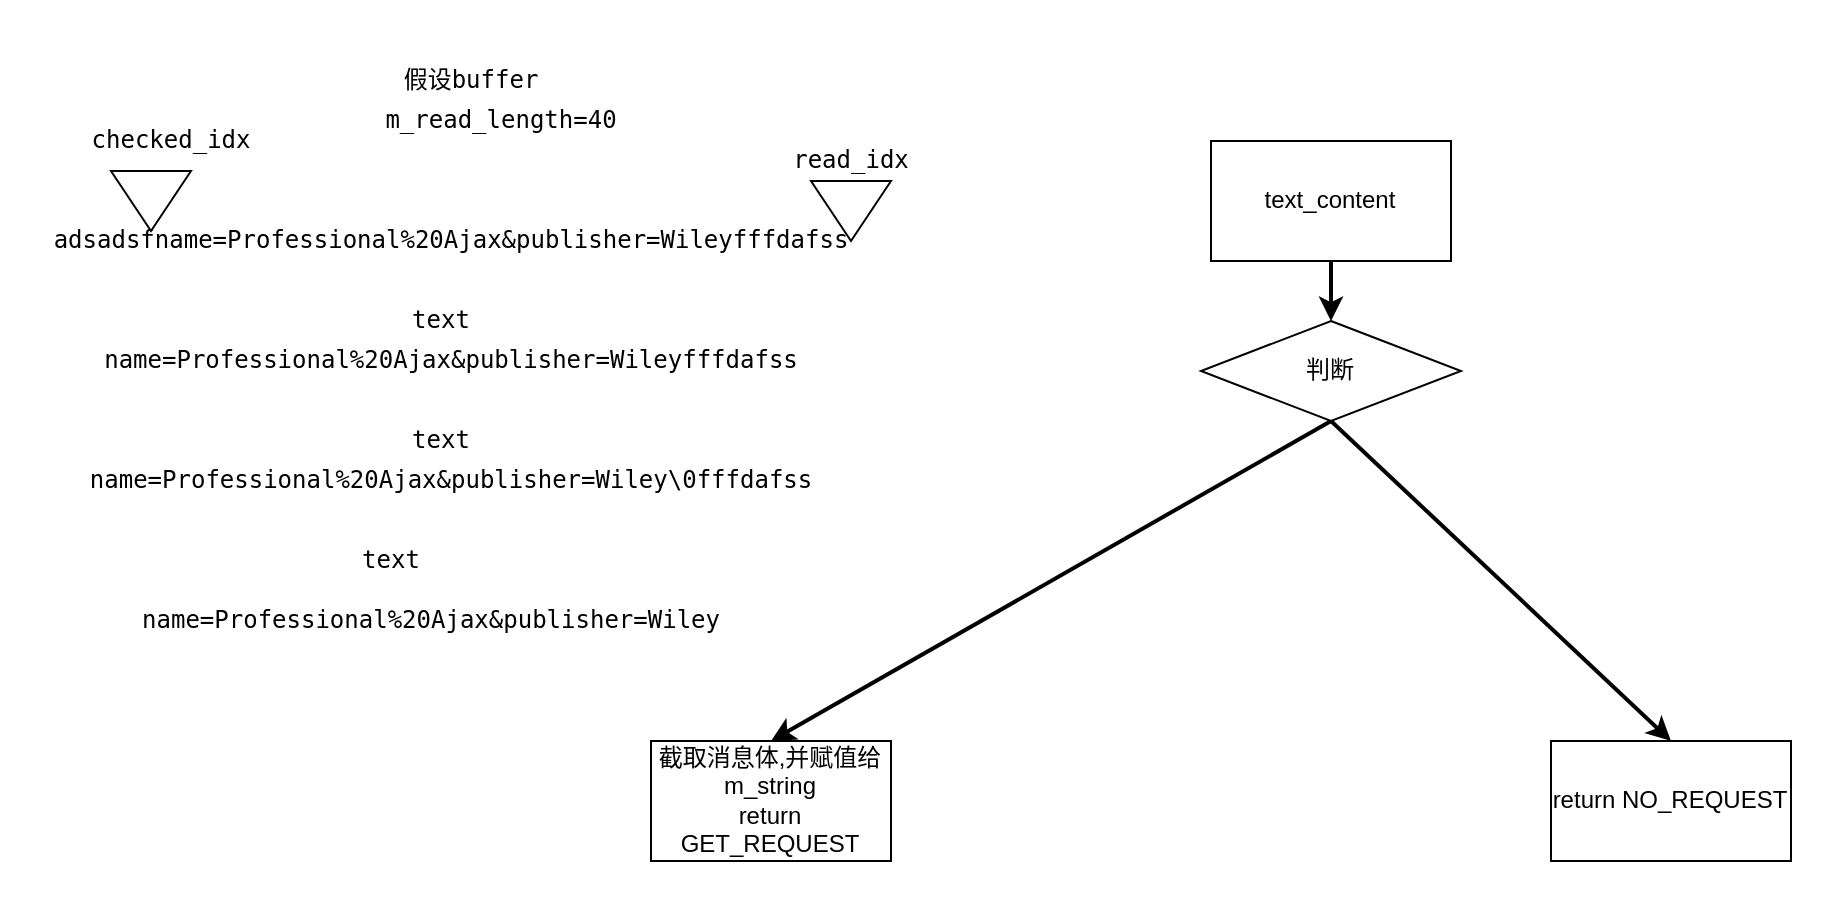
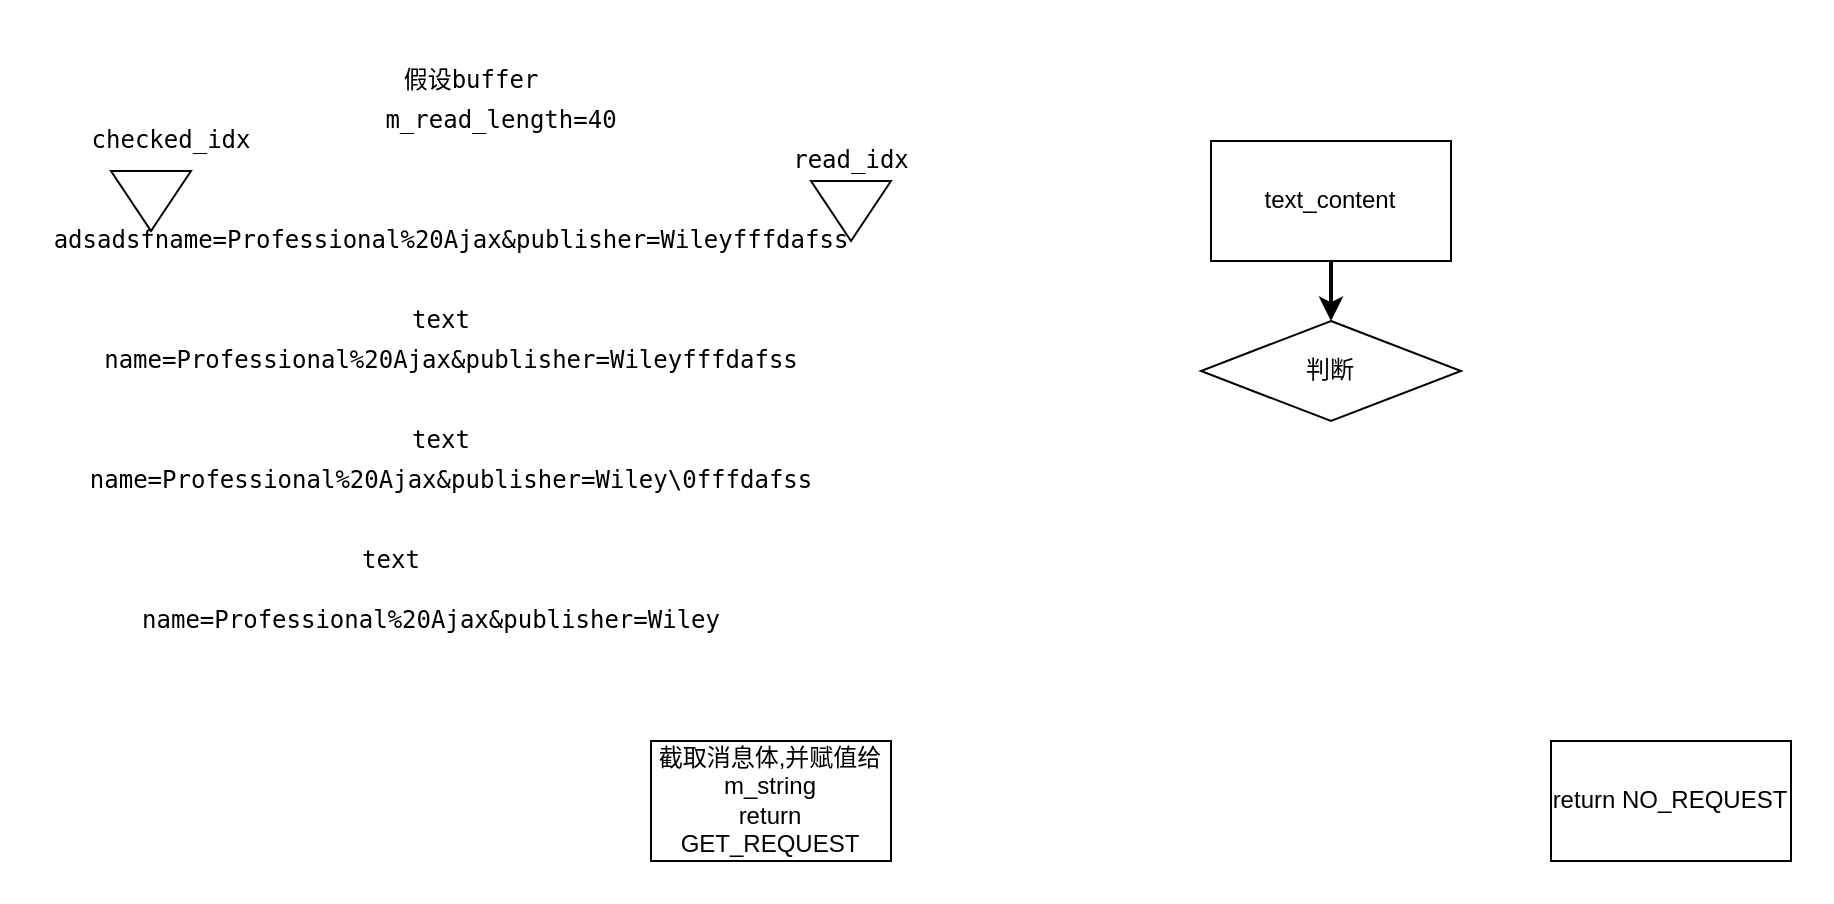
(1496, 576) -> none
(1058, 577) -> none
